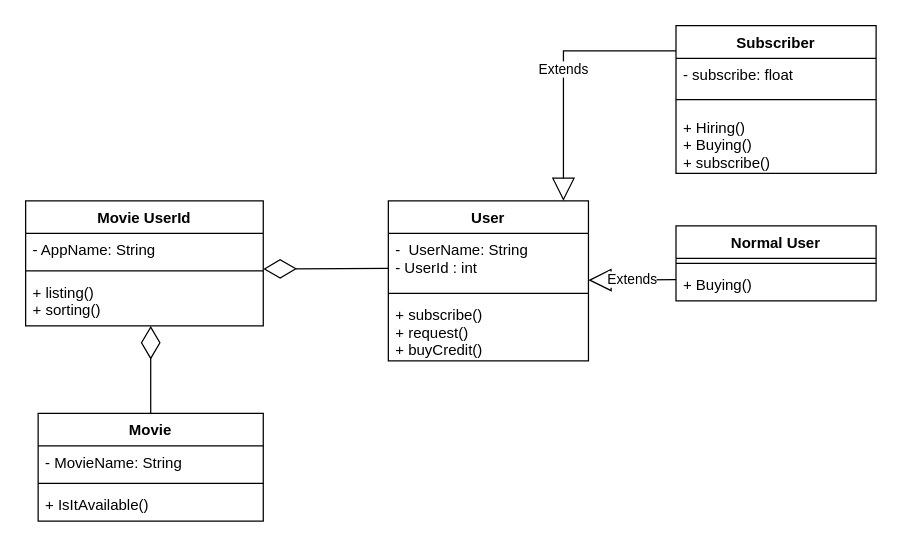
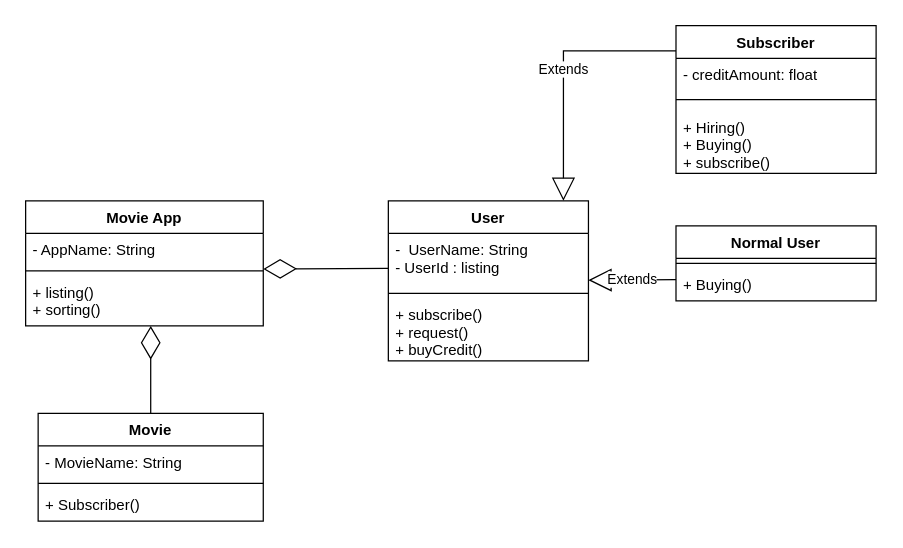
(748, 75) -> (761, 75)
(144, 218) -> (144, 218)
(469, 250) -> (469, 250)
(109, 505) -> (100, 505)
